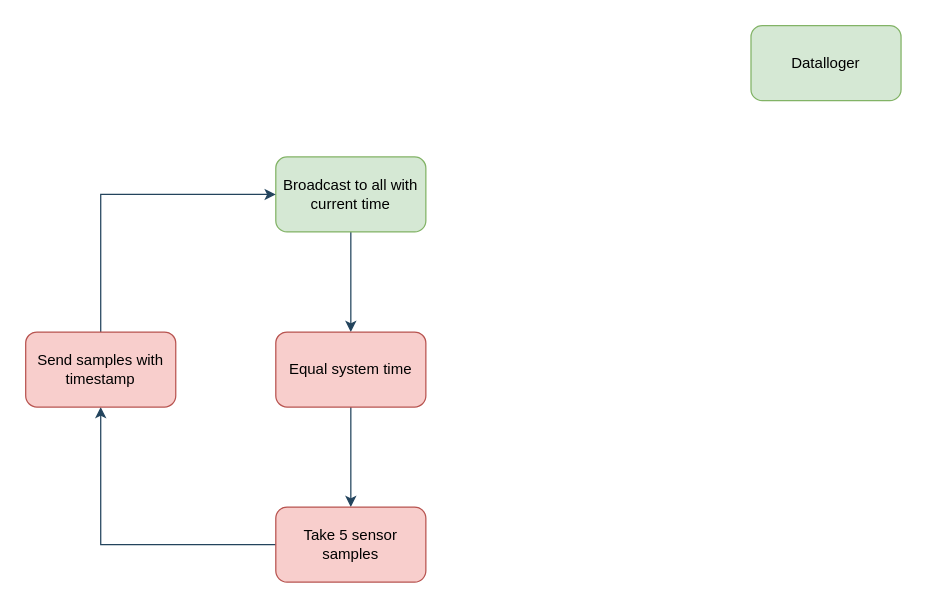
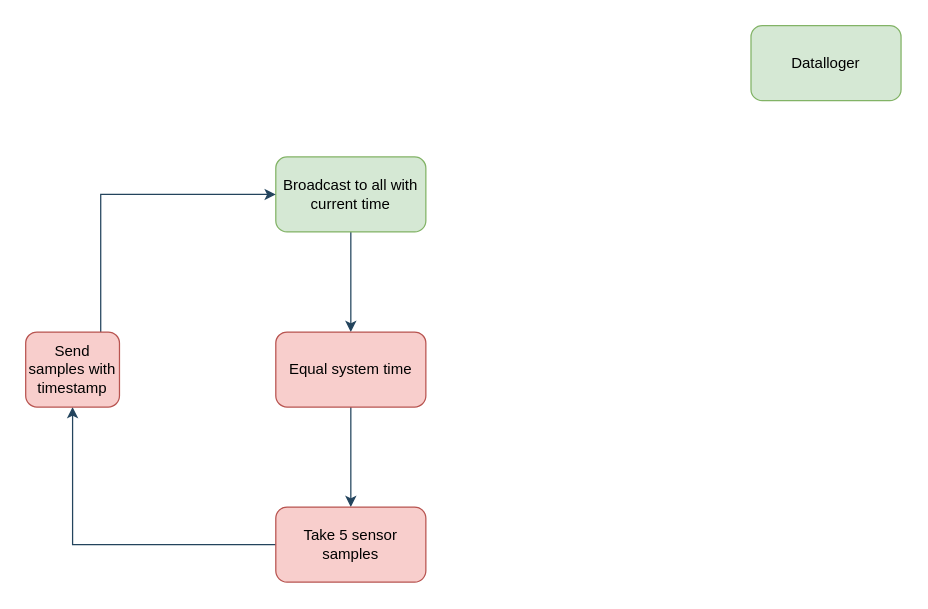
(101, 369) -> (73, 369)
